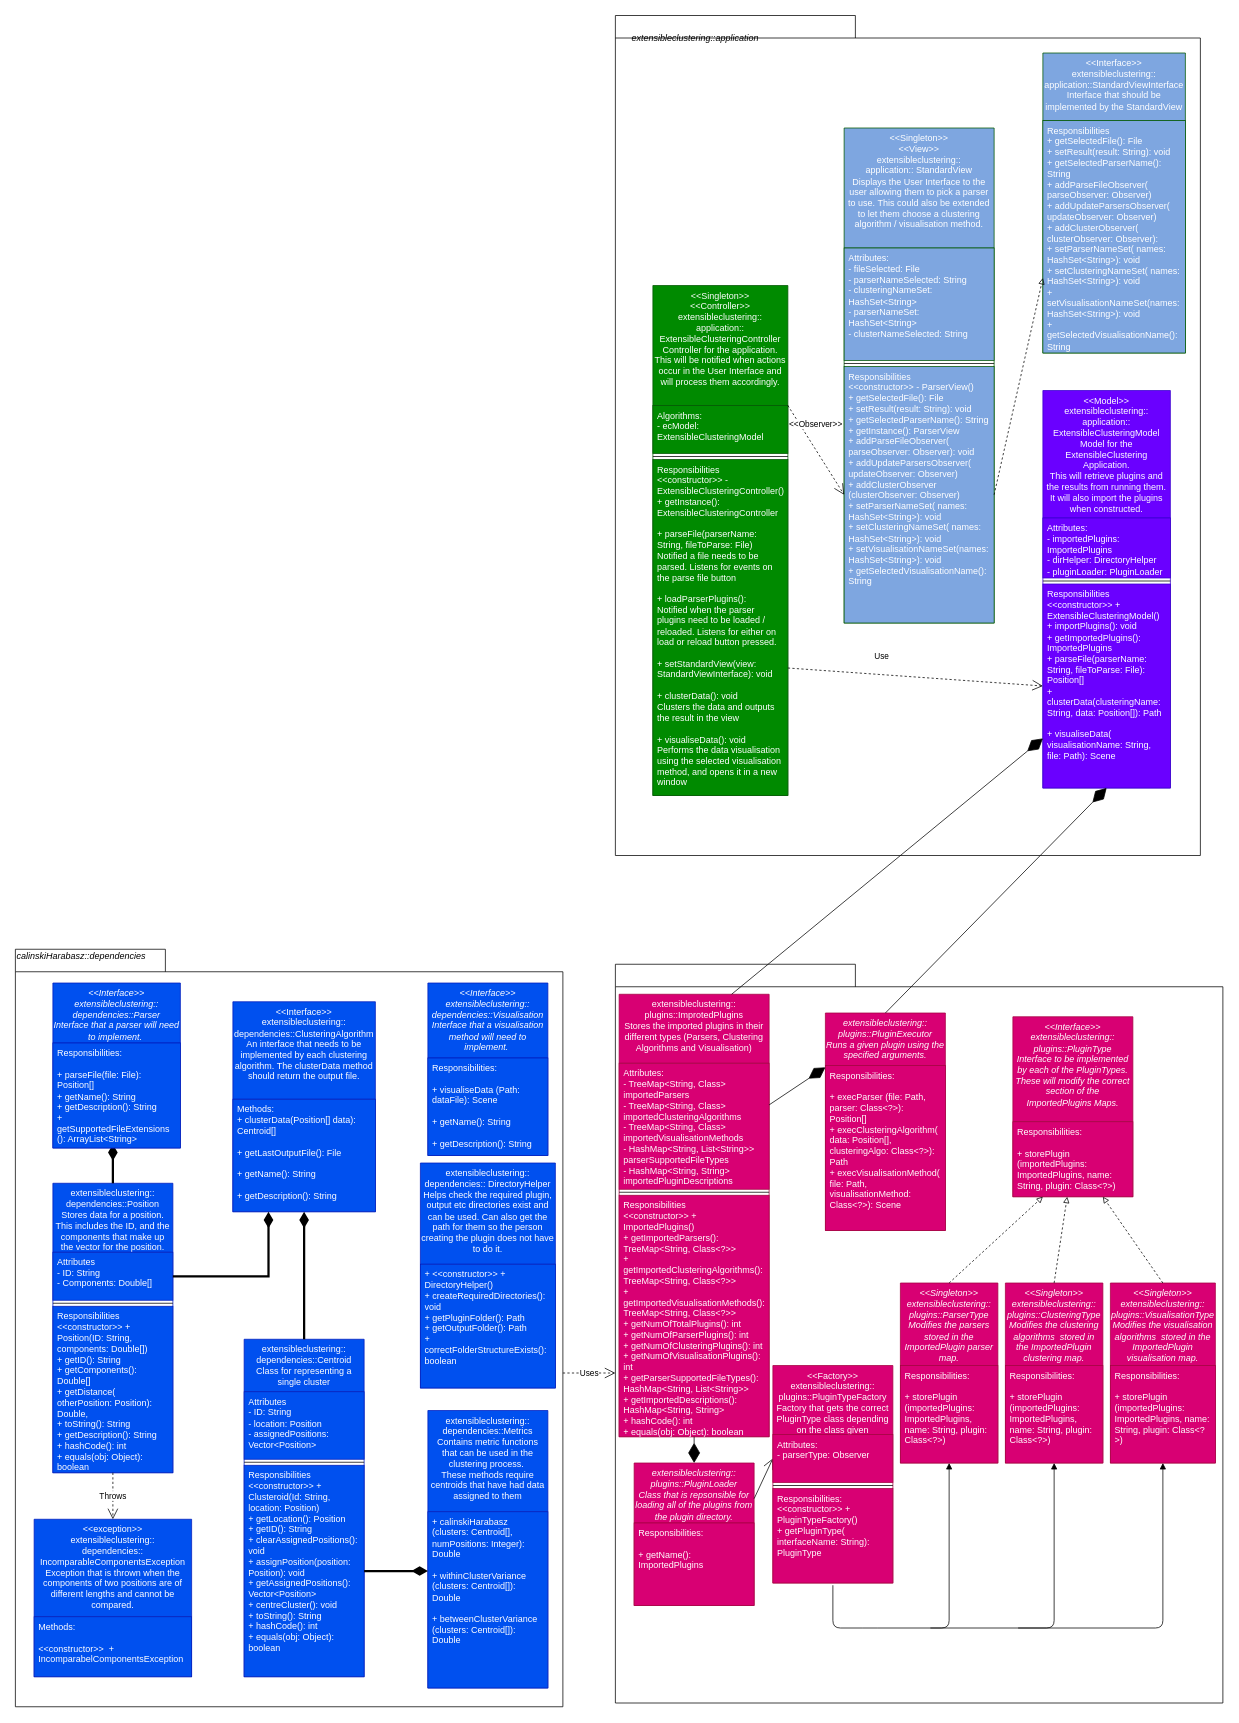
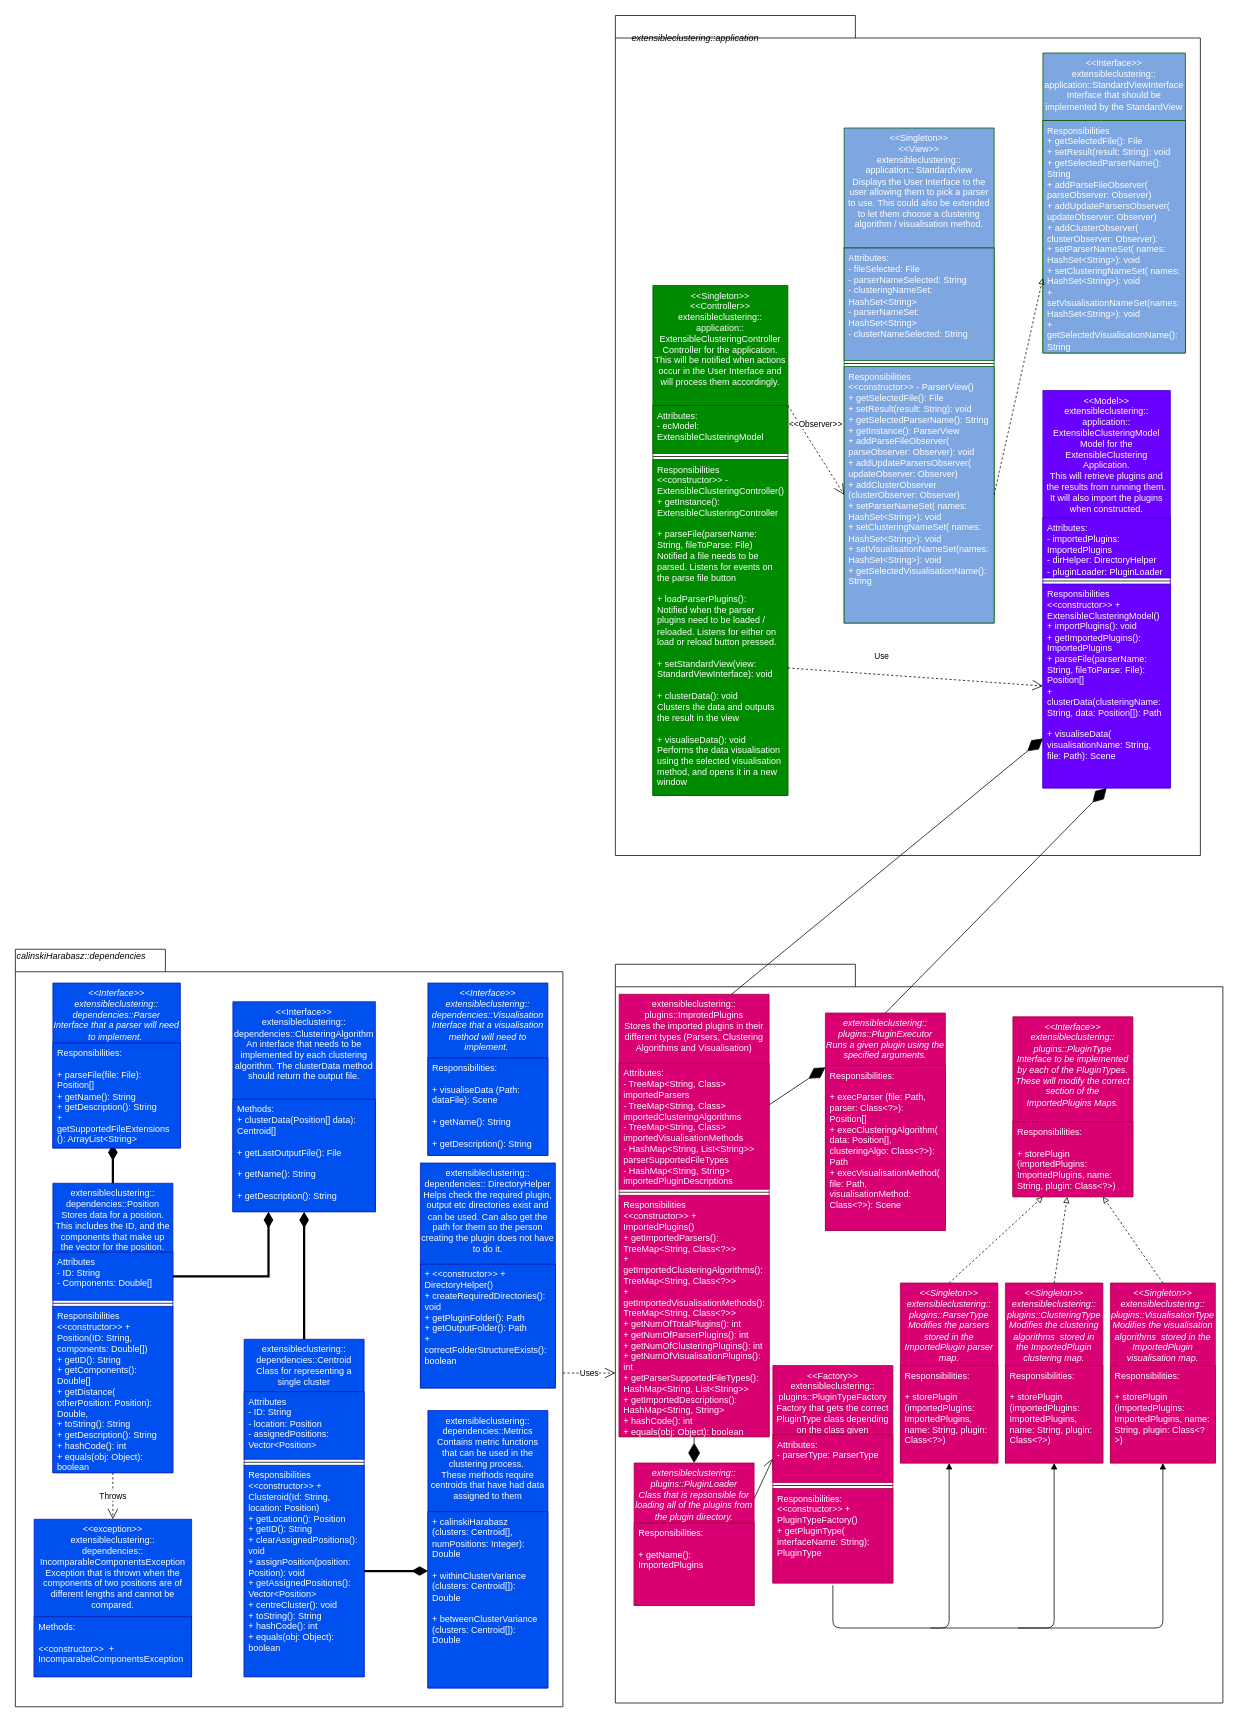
(721, 427) -> (721, 427)
(829, 1450) -> (834, 1456)
